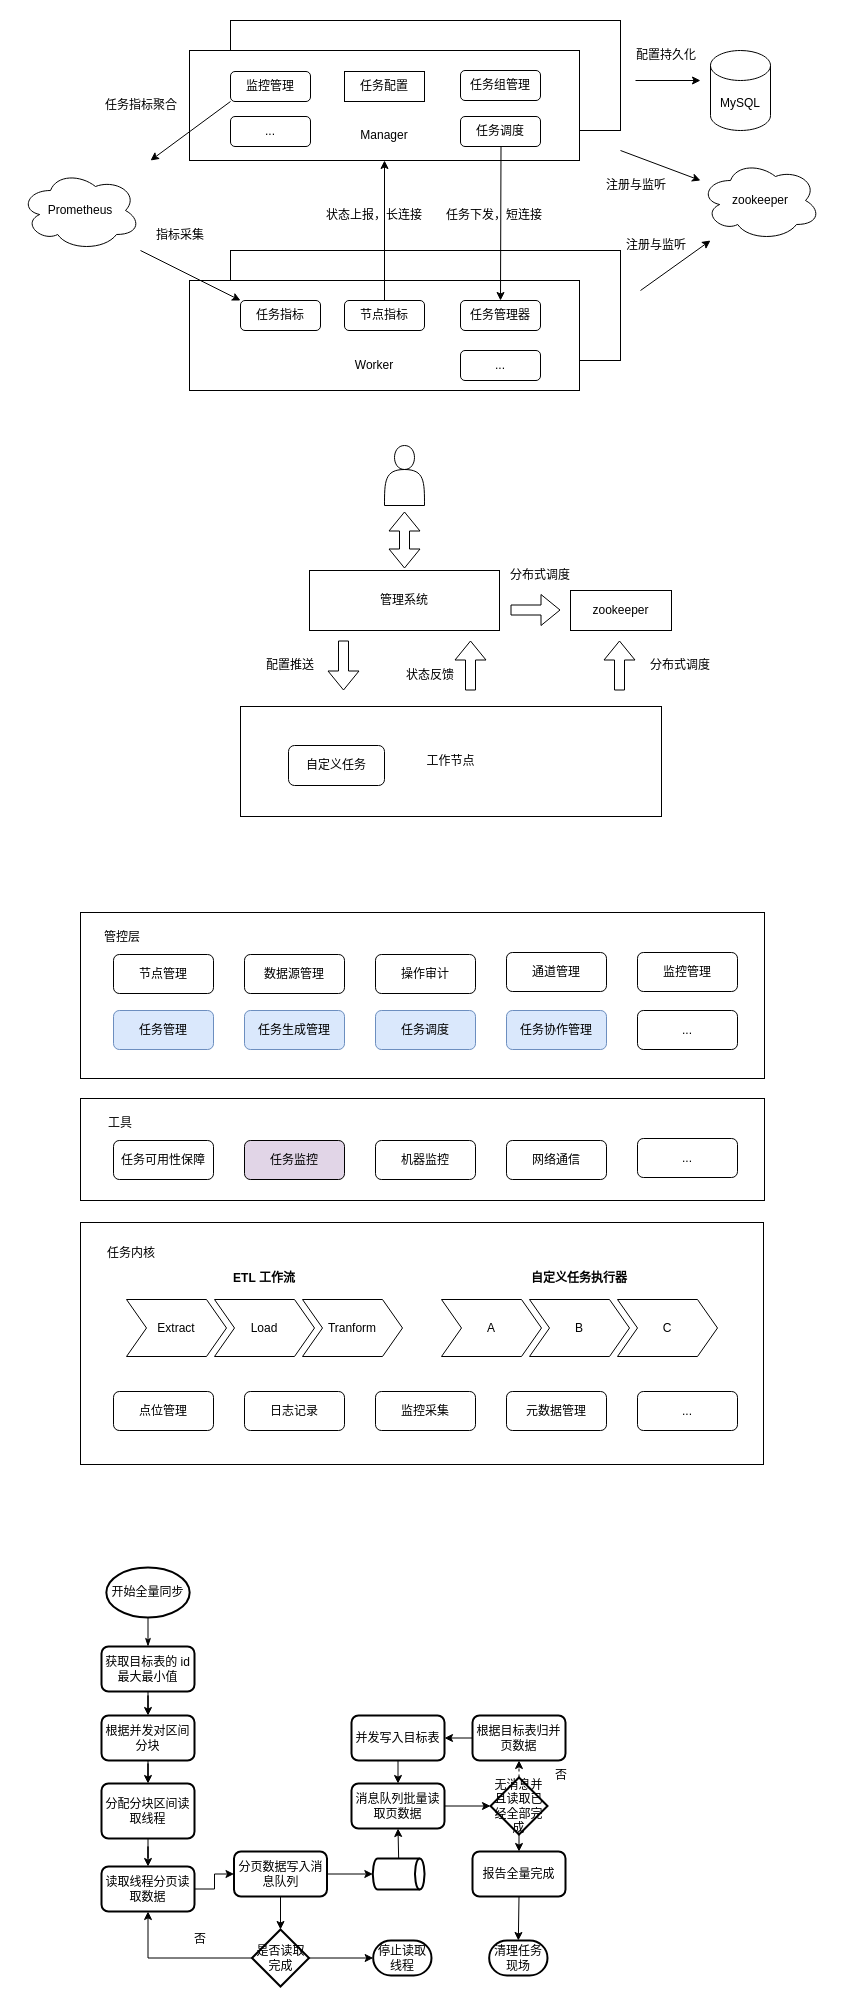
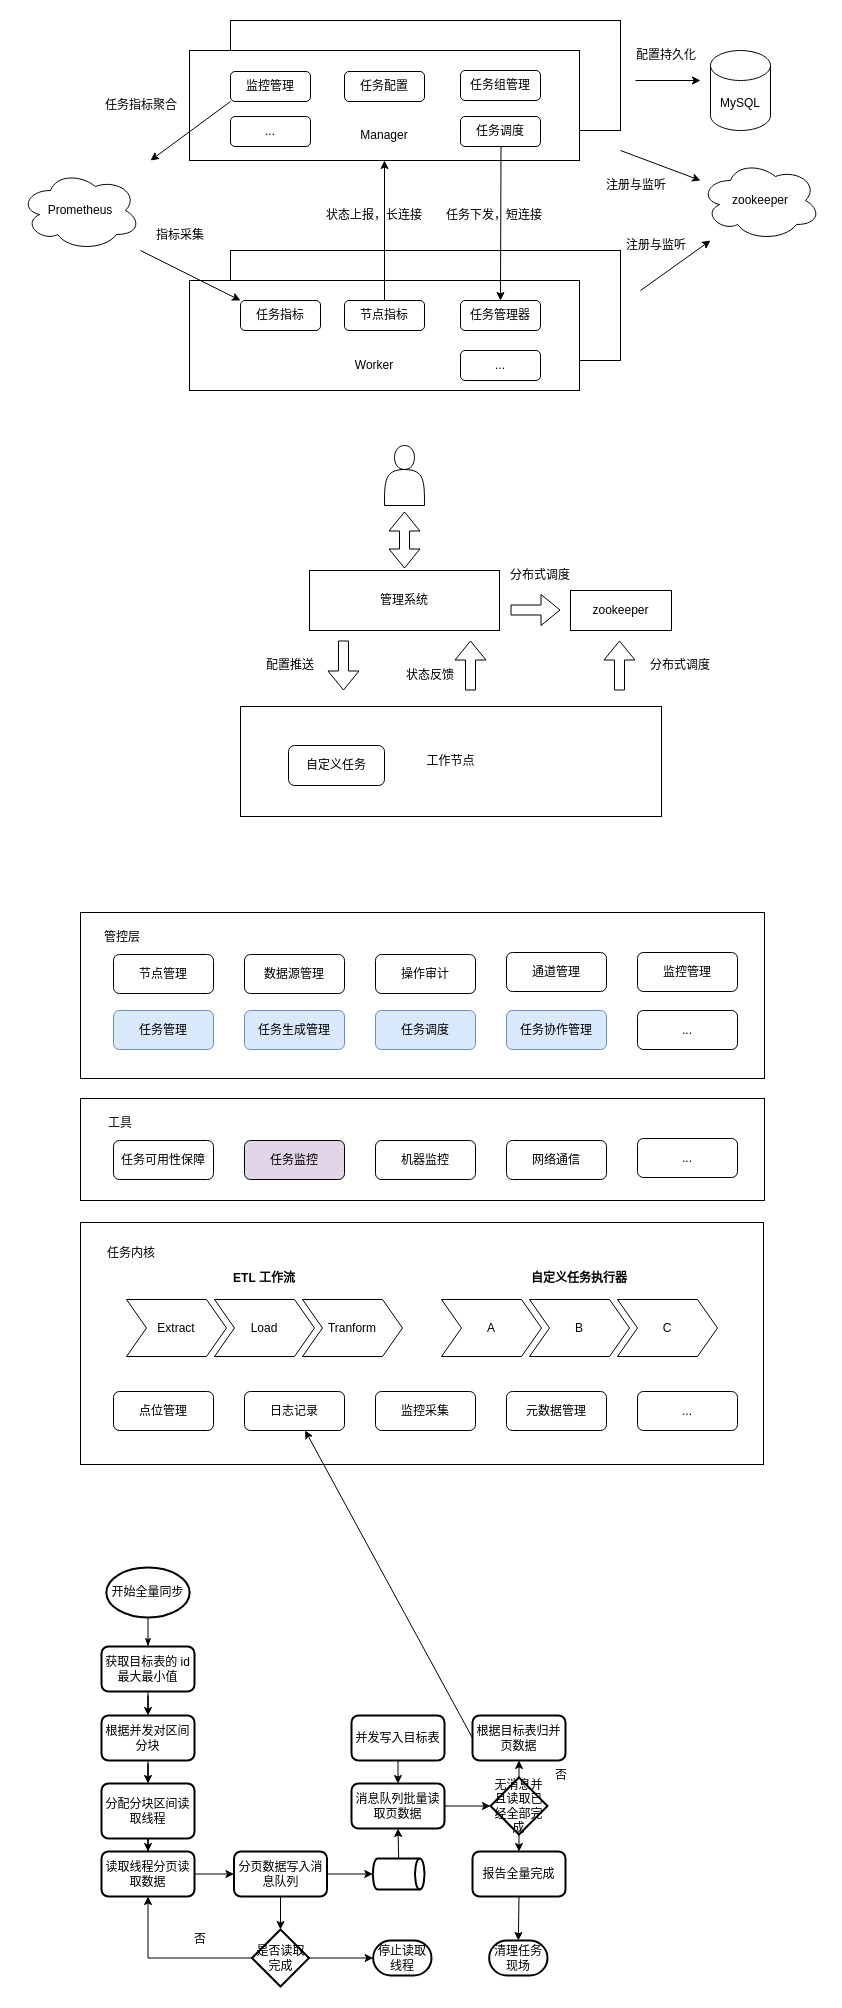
(385, 87) -> (385, 87)
(462, 1738) -> (391, 1587)
(519, 1773) -> (519, 1773)
(148, 1889) -> (148, 1874)
